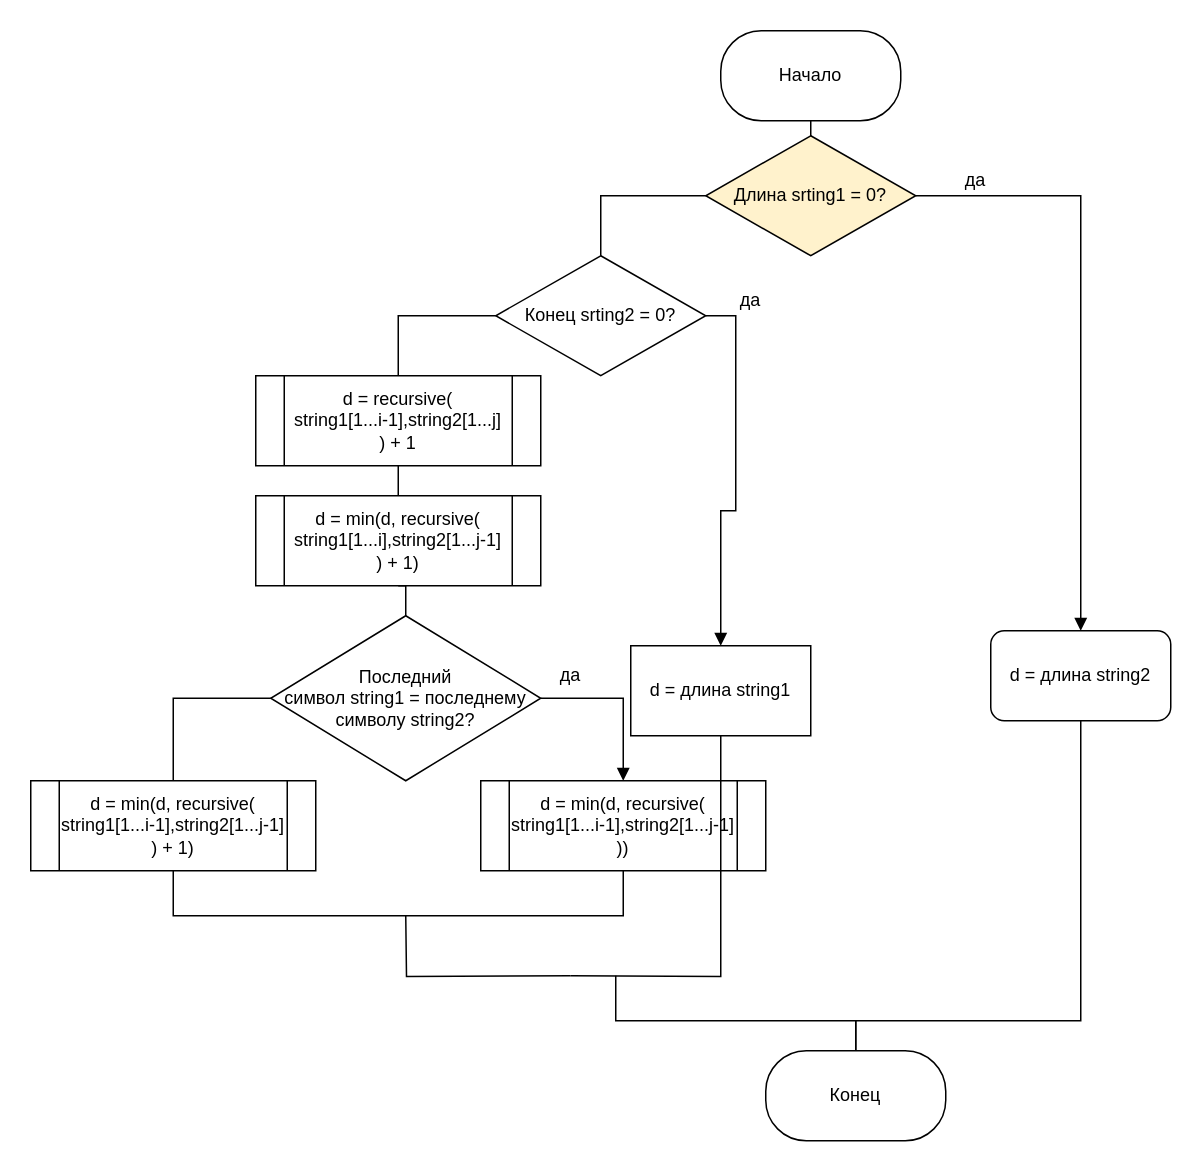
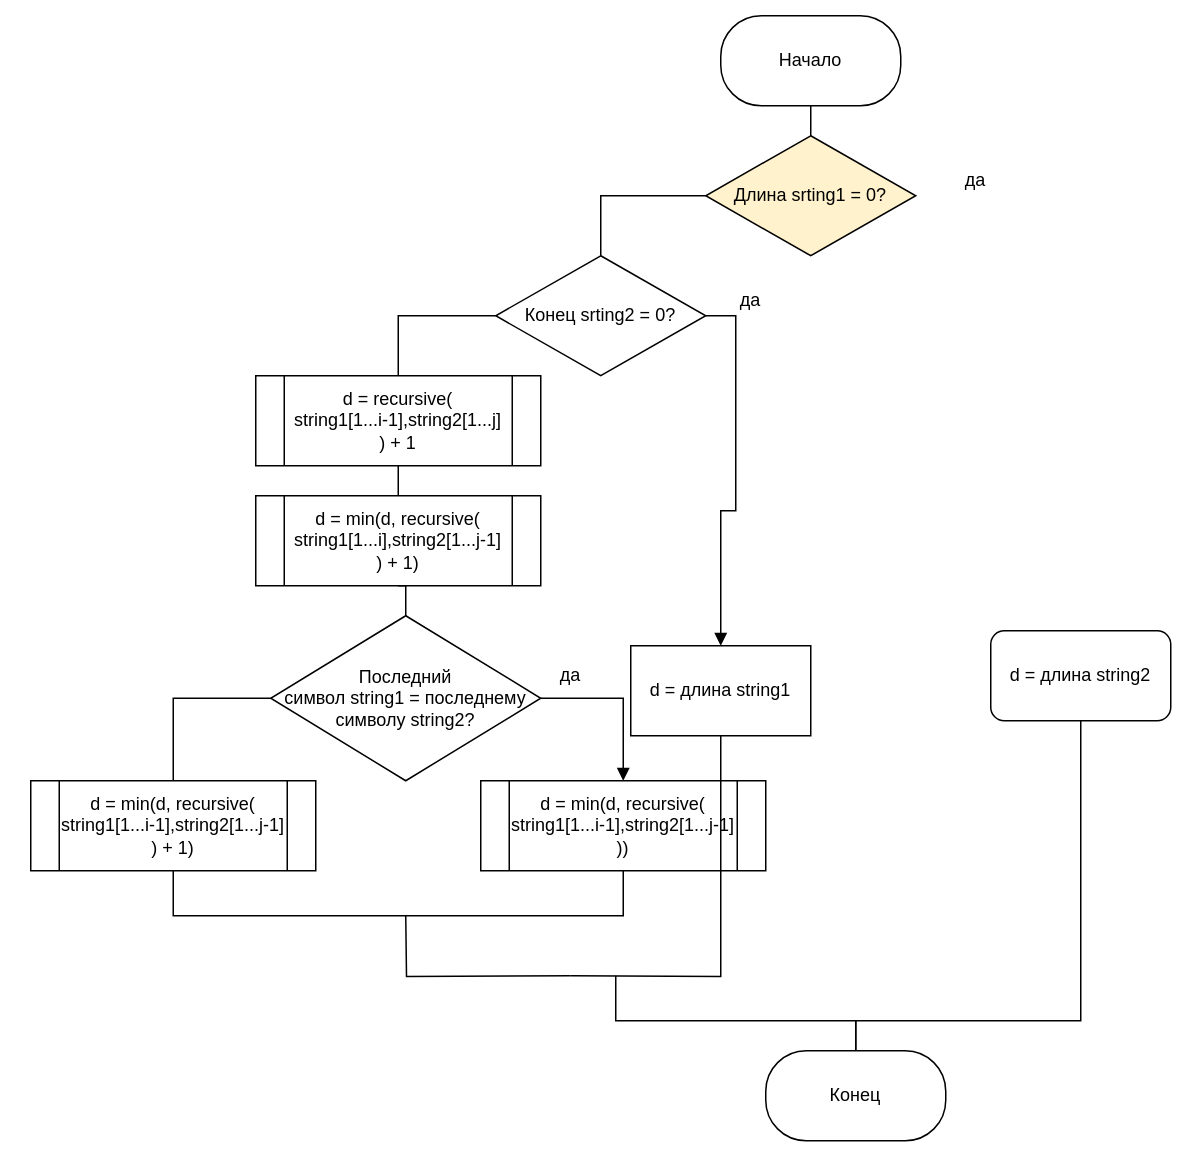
(811, 76) -> (811, 61)
(1081, 324) -> none
